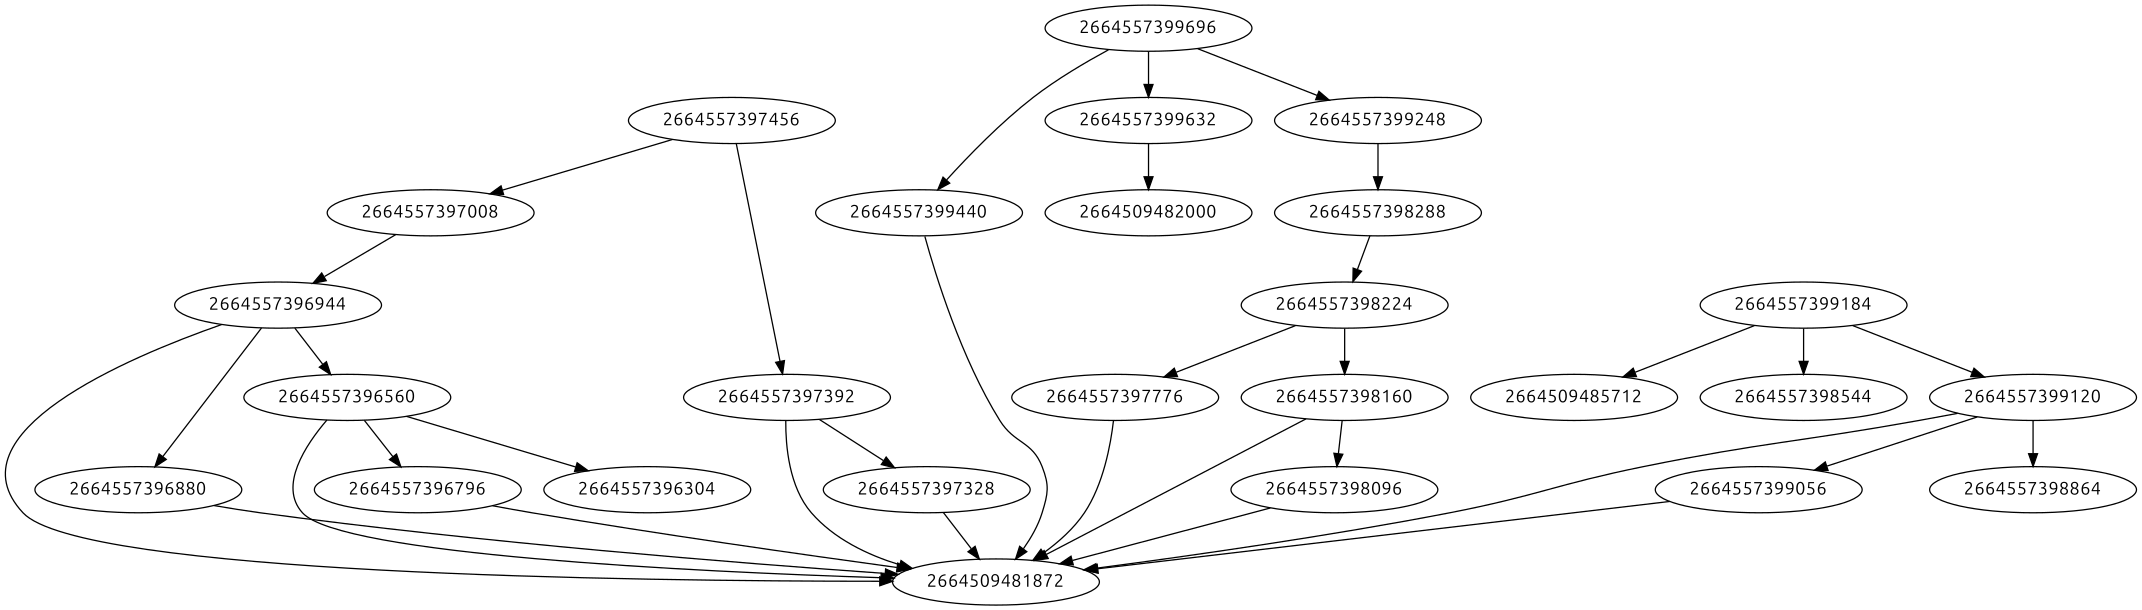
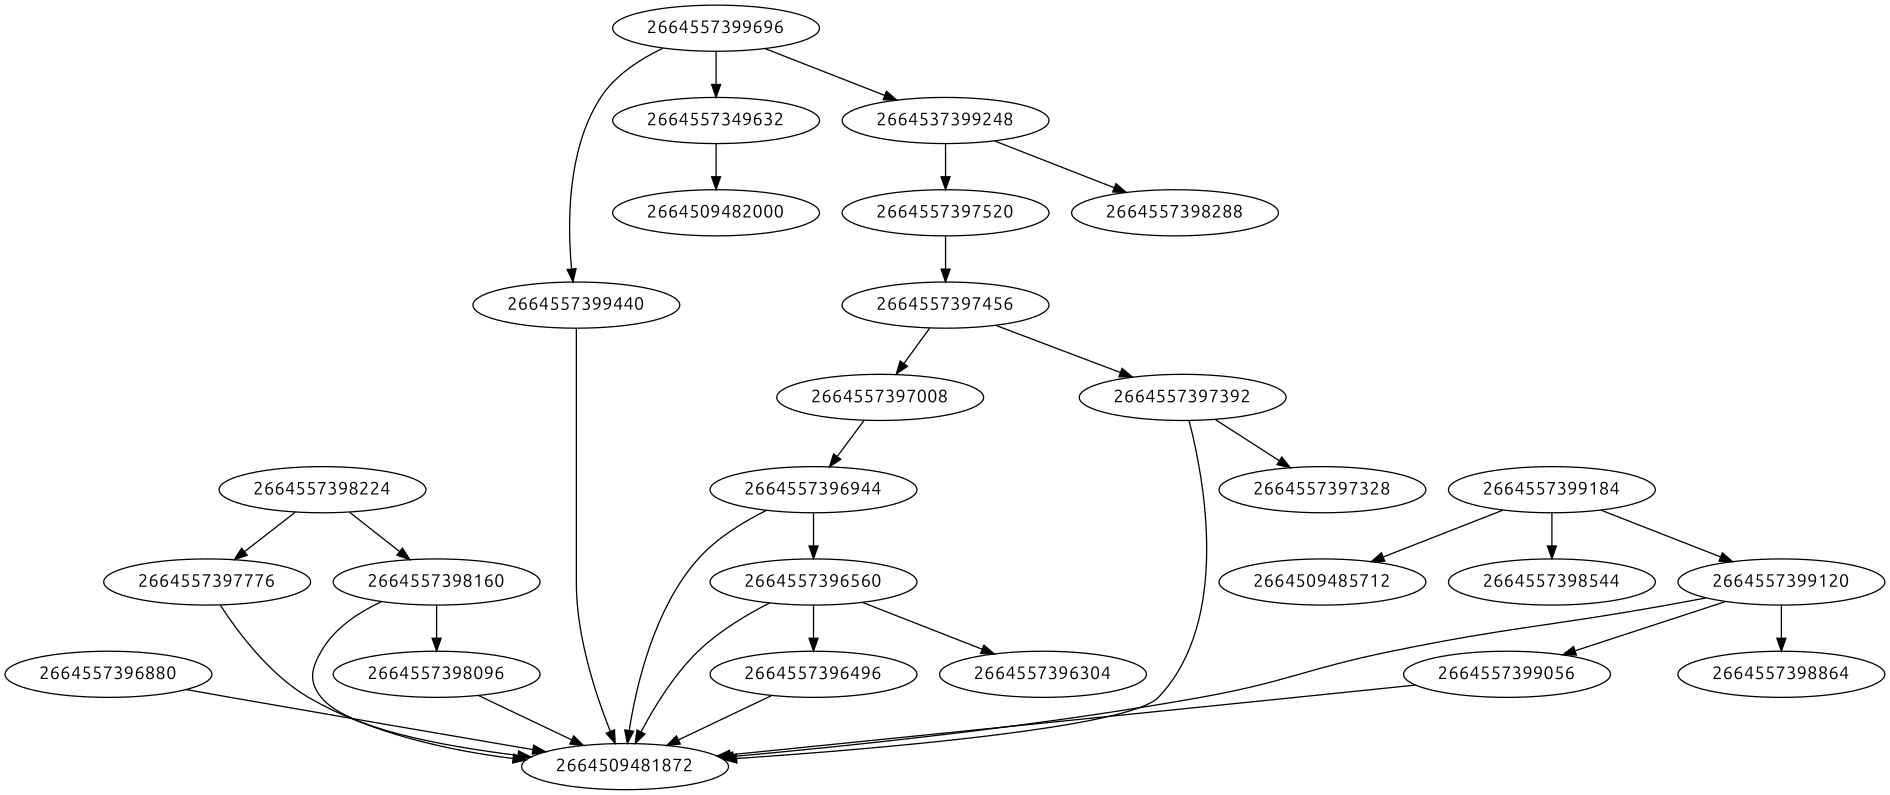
(1149, 121) -> (716, 121)
(1378, 121) -> (946, 121)
none -> (946, 213)
(1364, 253) -> none
(212, 392) -> none
(418, 490) -> (814, 674)
(957, 531) -> none
